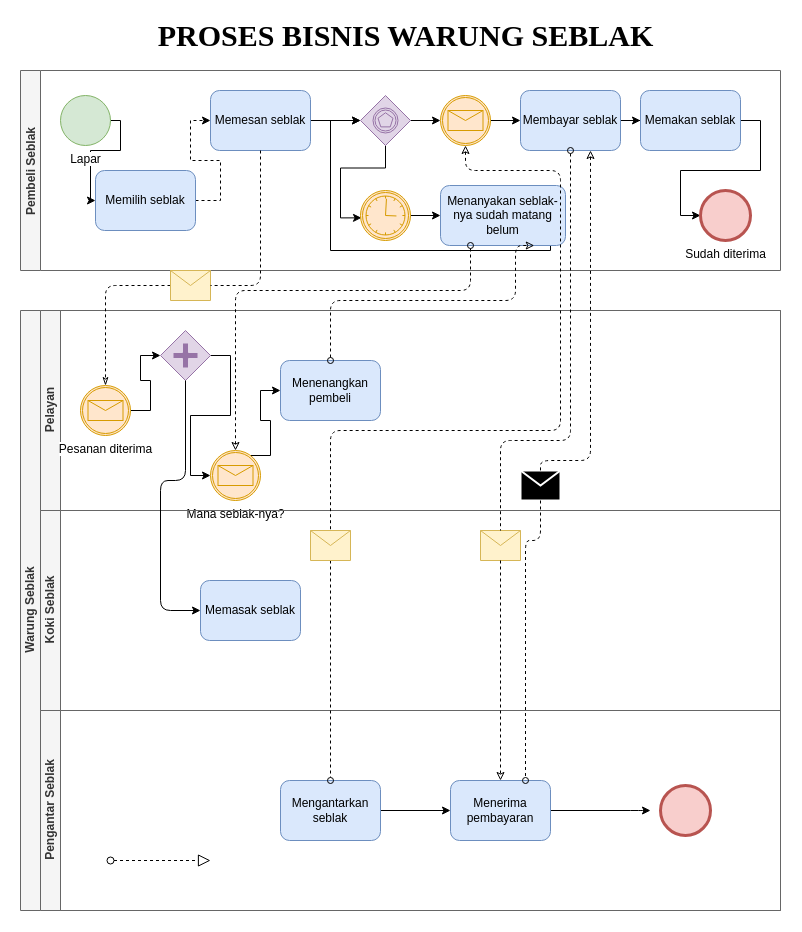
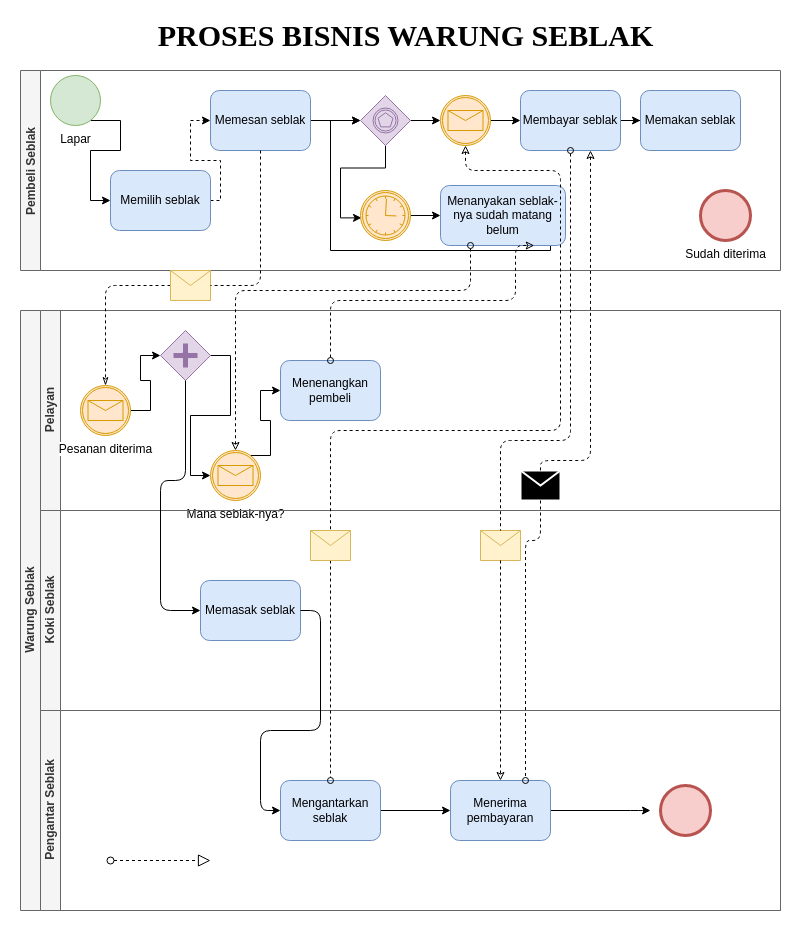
(86, 121) -> (76, 101)
(727, 171) -> none
(146, 201) -> (161, 201)
none -> (314, 730)
